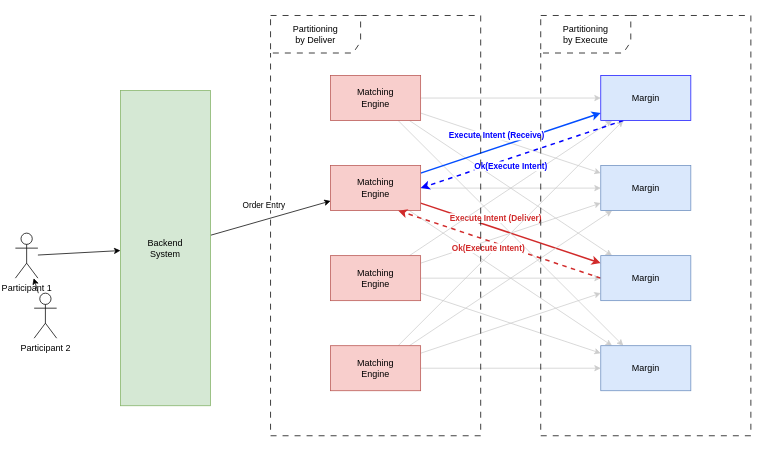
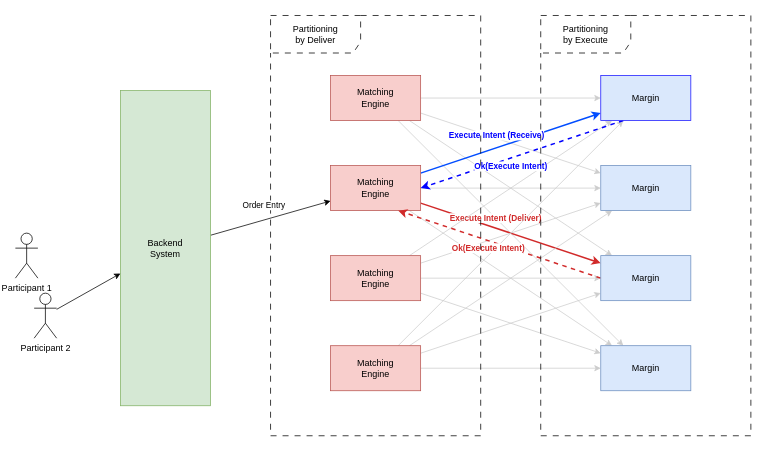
(77, 253) -> none
(36, 286) -> (86, 292)
